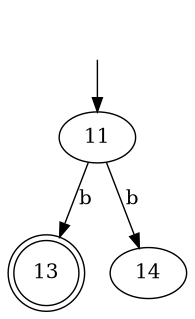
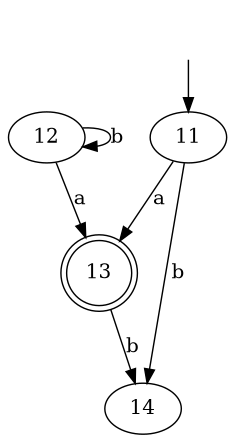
none -> (47, 137)
(86, 199) -> (159, 199)
none -> (121, 340)
